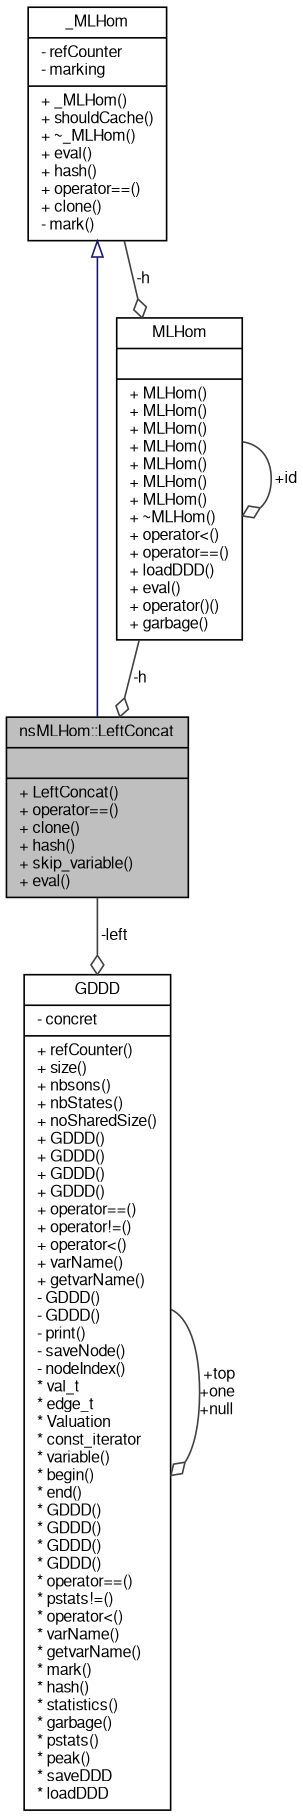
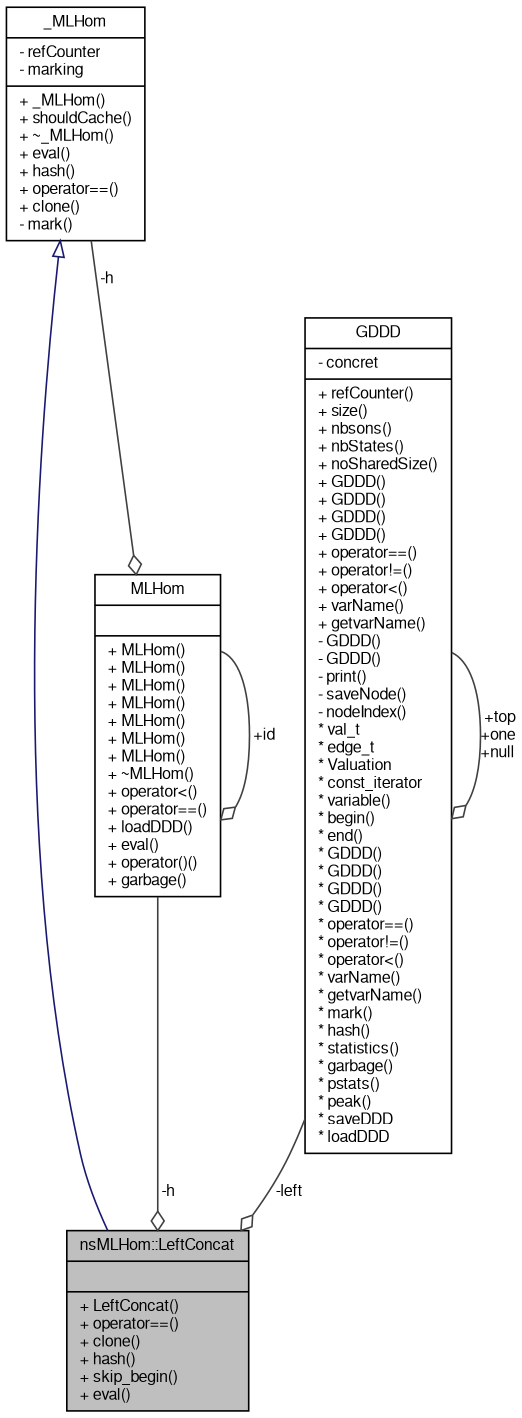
(76, 864) -> (129, 1377)
(97, 926) -> (282, 1169)
(76, 1599) -> (364, 942)
